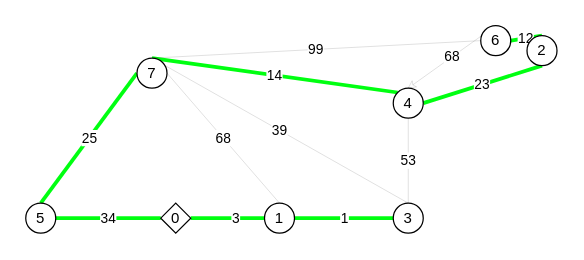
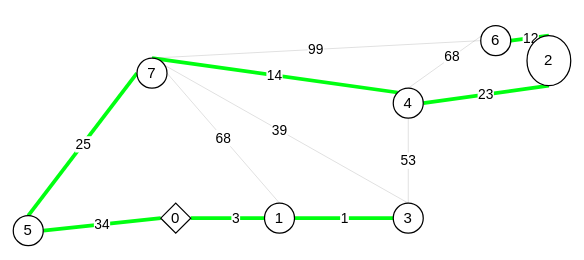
(542, 51) -> (549, 61)
(414, 84) -> (412, 85)
(41, 218) -> (28, 231)
